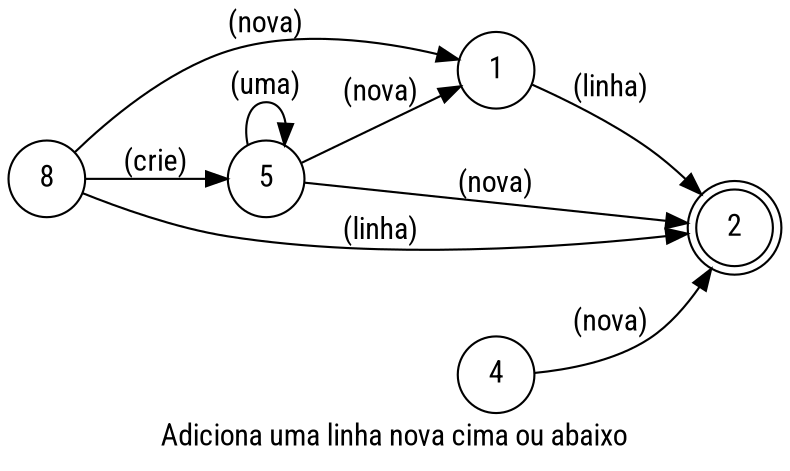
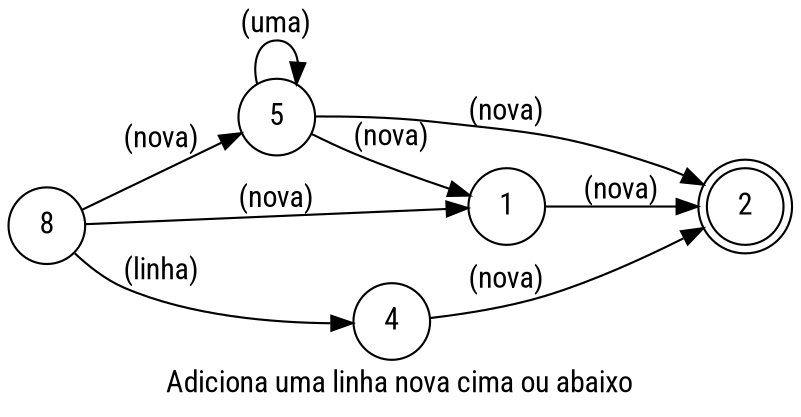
(611, 88) -> (622, 191)
(156, 163) -> (162, 139)
(371, 249) -> (196, 310)
